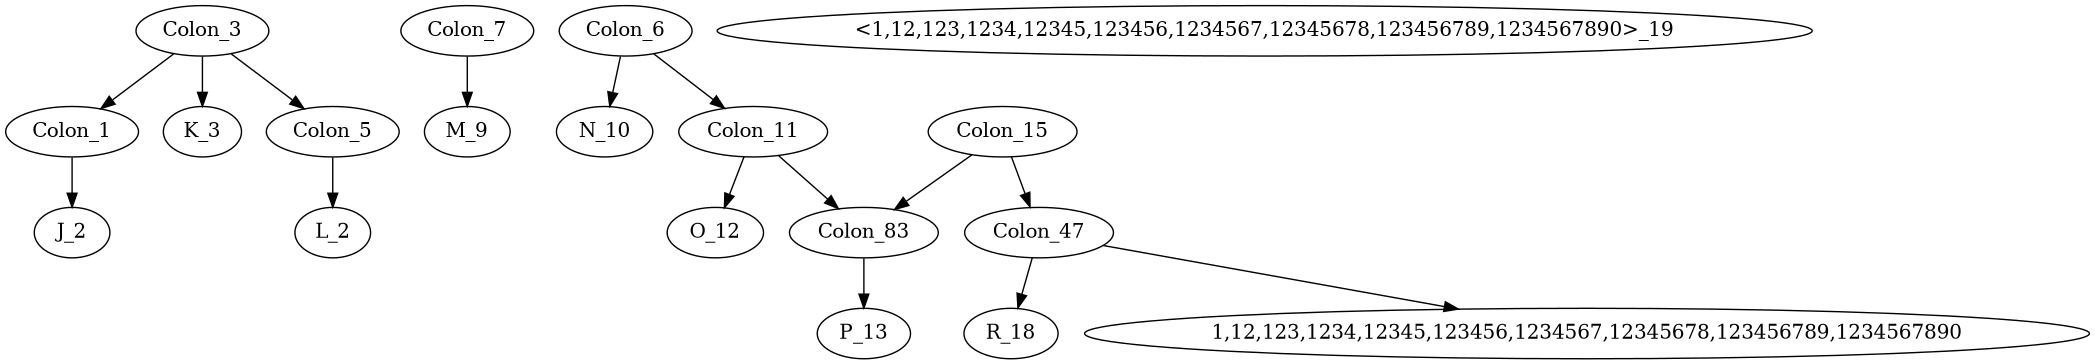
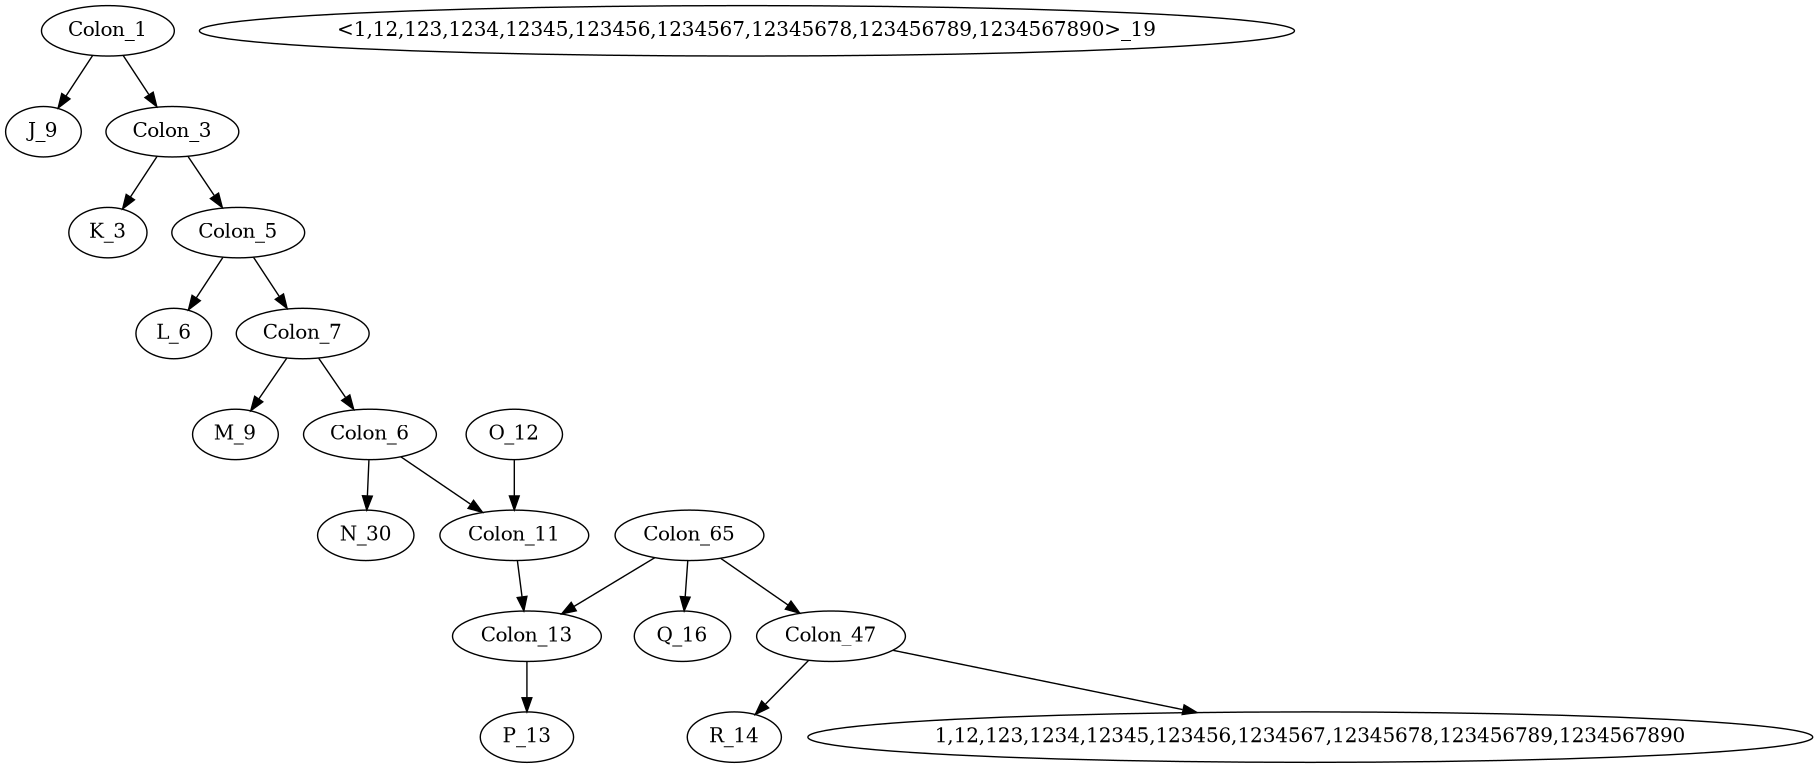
(143, 77) -> (136, 75)
(605, 132) -> (366, 535)
(1003, 132) -> (689, 535)
(737, 176) -> (514, 478)
(72, 233) -> (43, 132)
(333, 233) -> (174, 334)
(864, 233) -> (527, 636)
none -> (266, 277)
(1011, 334) -> (734, 737)
none -> (332, 378)
none -> (682, 636)
